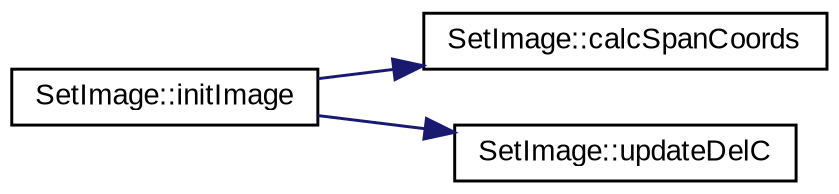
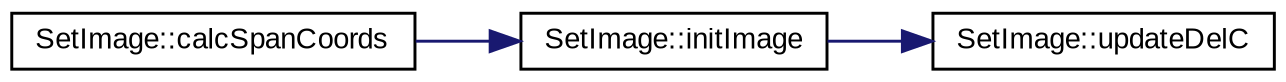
(355, 74) -> (453, 41)
